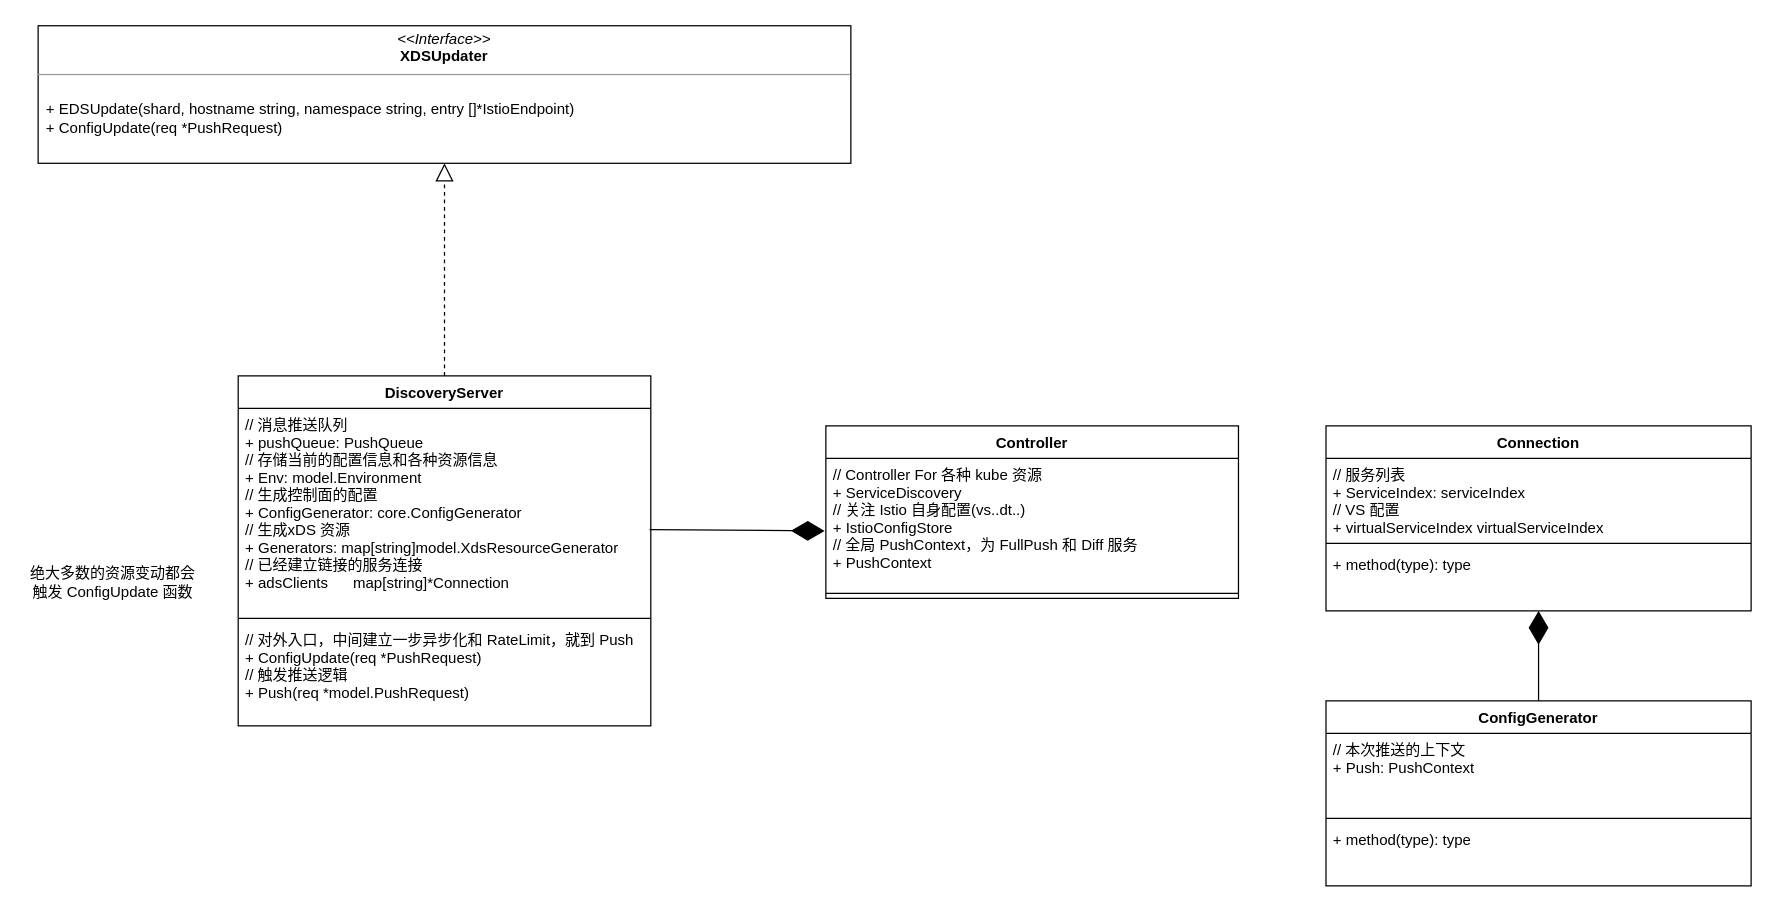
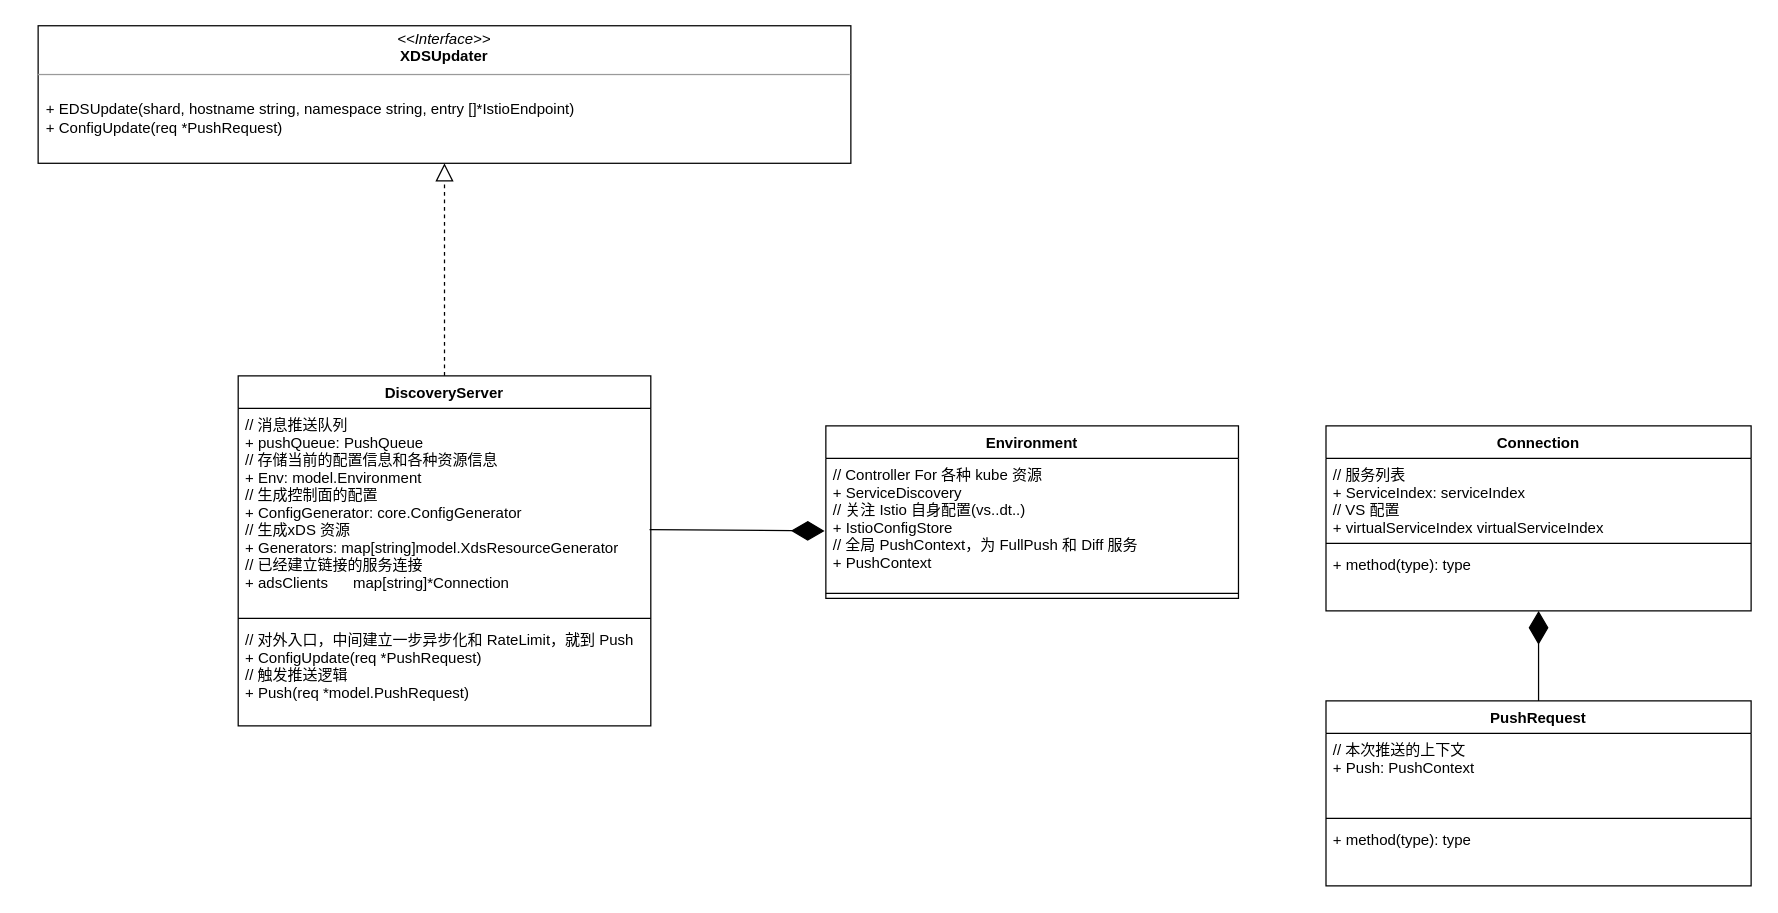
(1031, 443) -> (1031, 443)
(113, 581) -> none
(1538, 718) -> (1538, 718)
